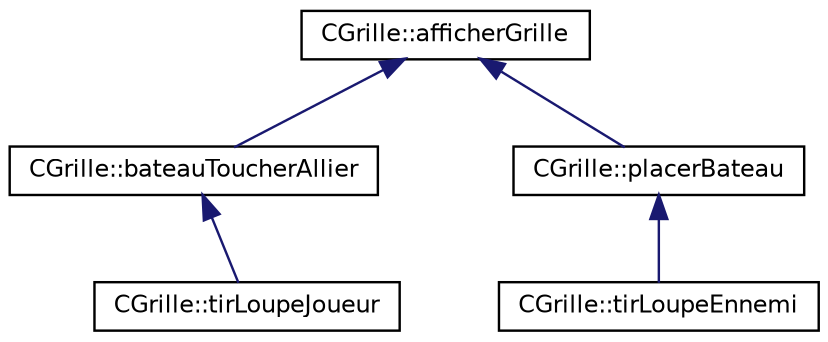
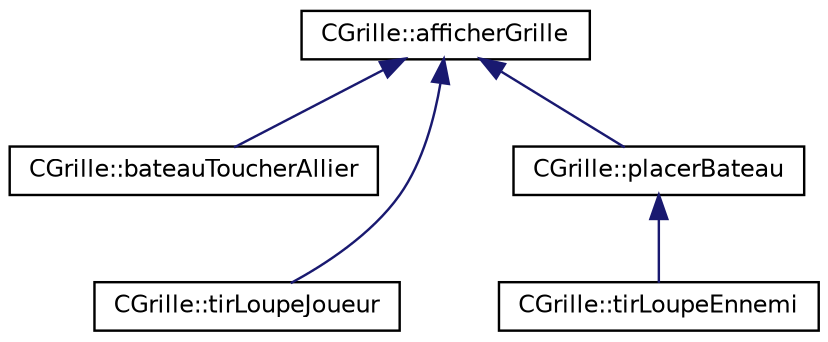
(225, 250) -> (393, 204)
